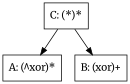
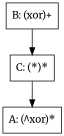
(82, 39) -> (32, 38)
